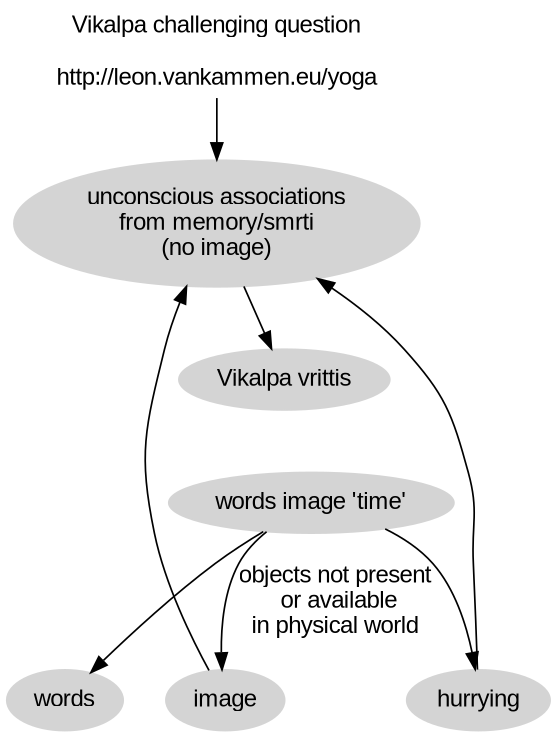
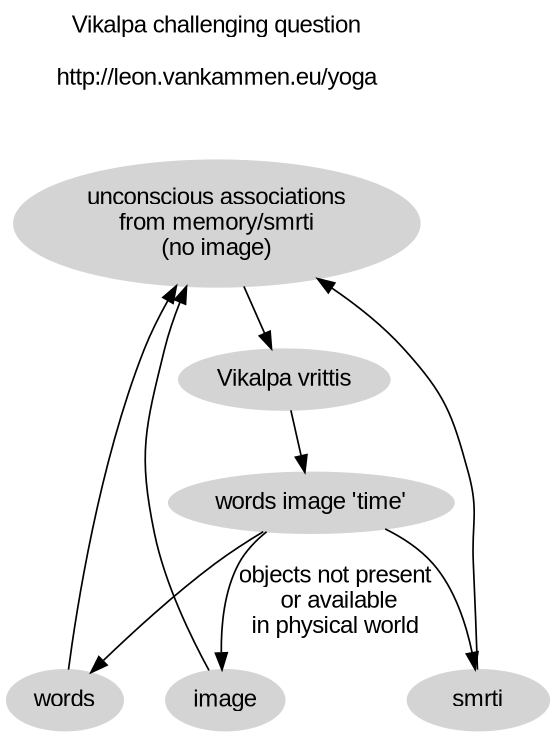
(217, 120) -> (104, 481)
none -> (296, 433)
(478, 700) -> (478, 700)
